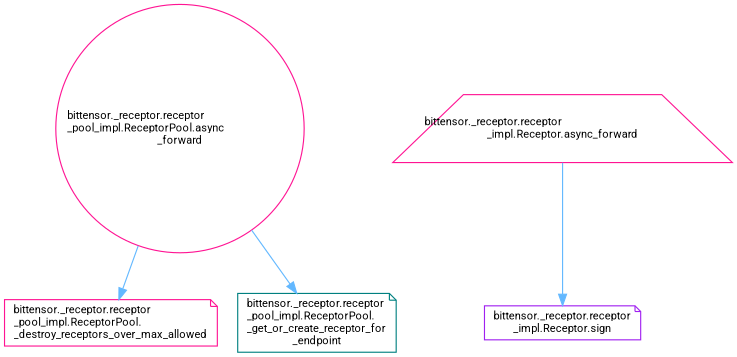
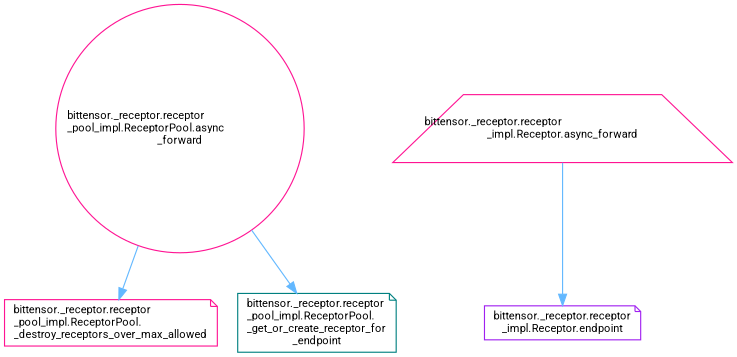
(563, 323) -> (563, 323)
